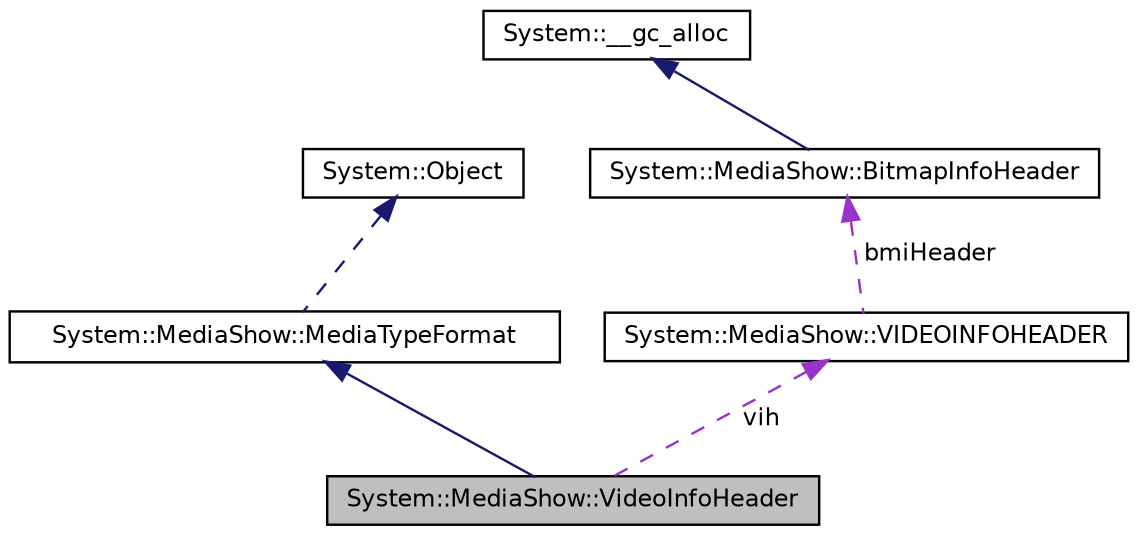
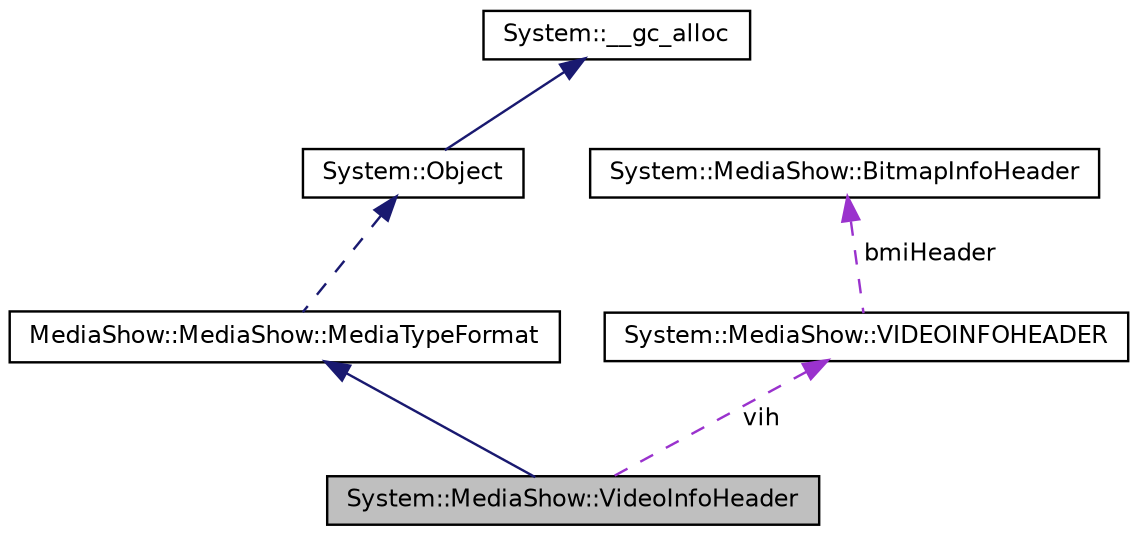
(742, 111) -> (505, 111)
(285, 337) -> (285, 337)
